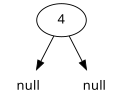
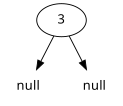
(62, 20) -> (62, 20)
